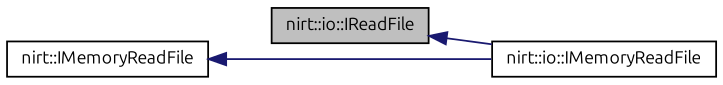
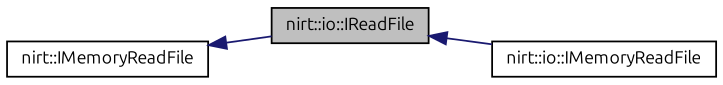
(359, 59) -> (249, 39)
